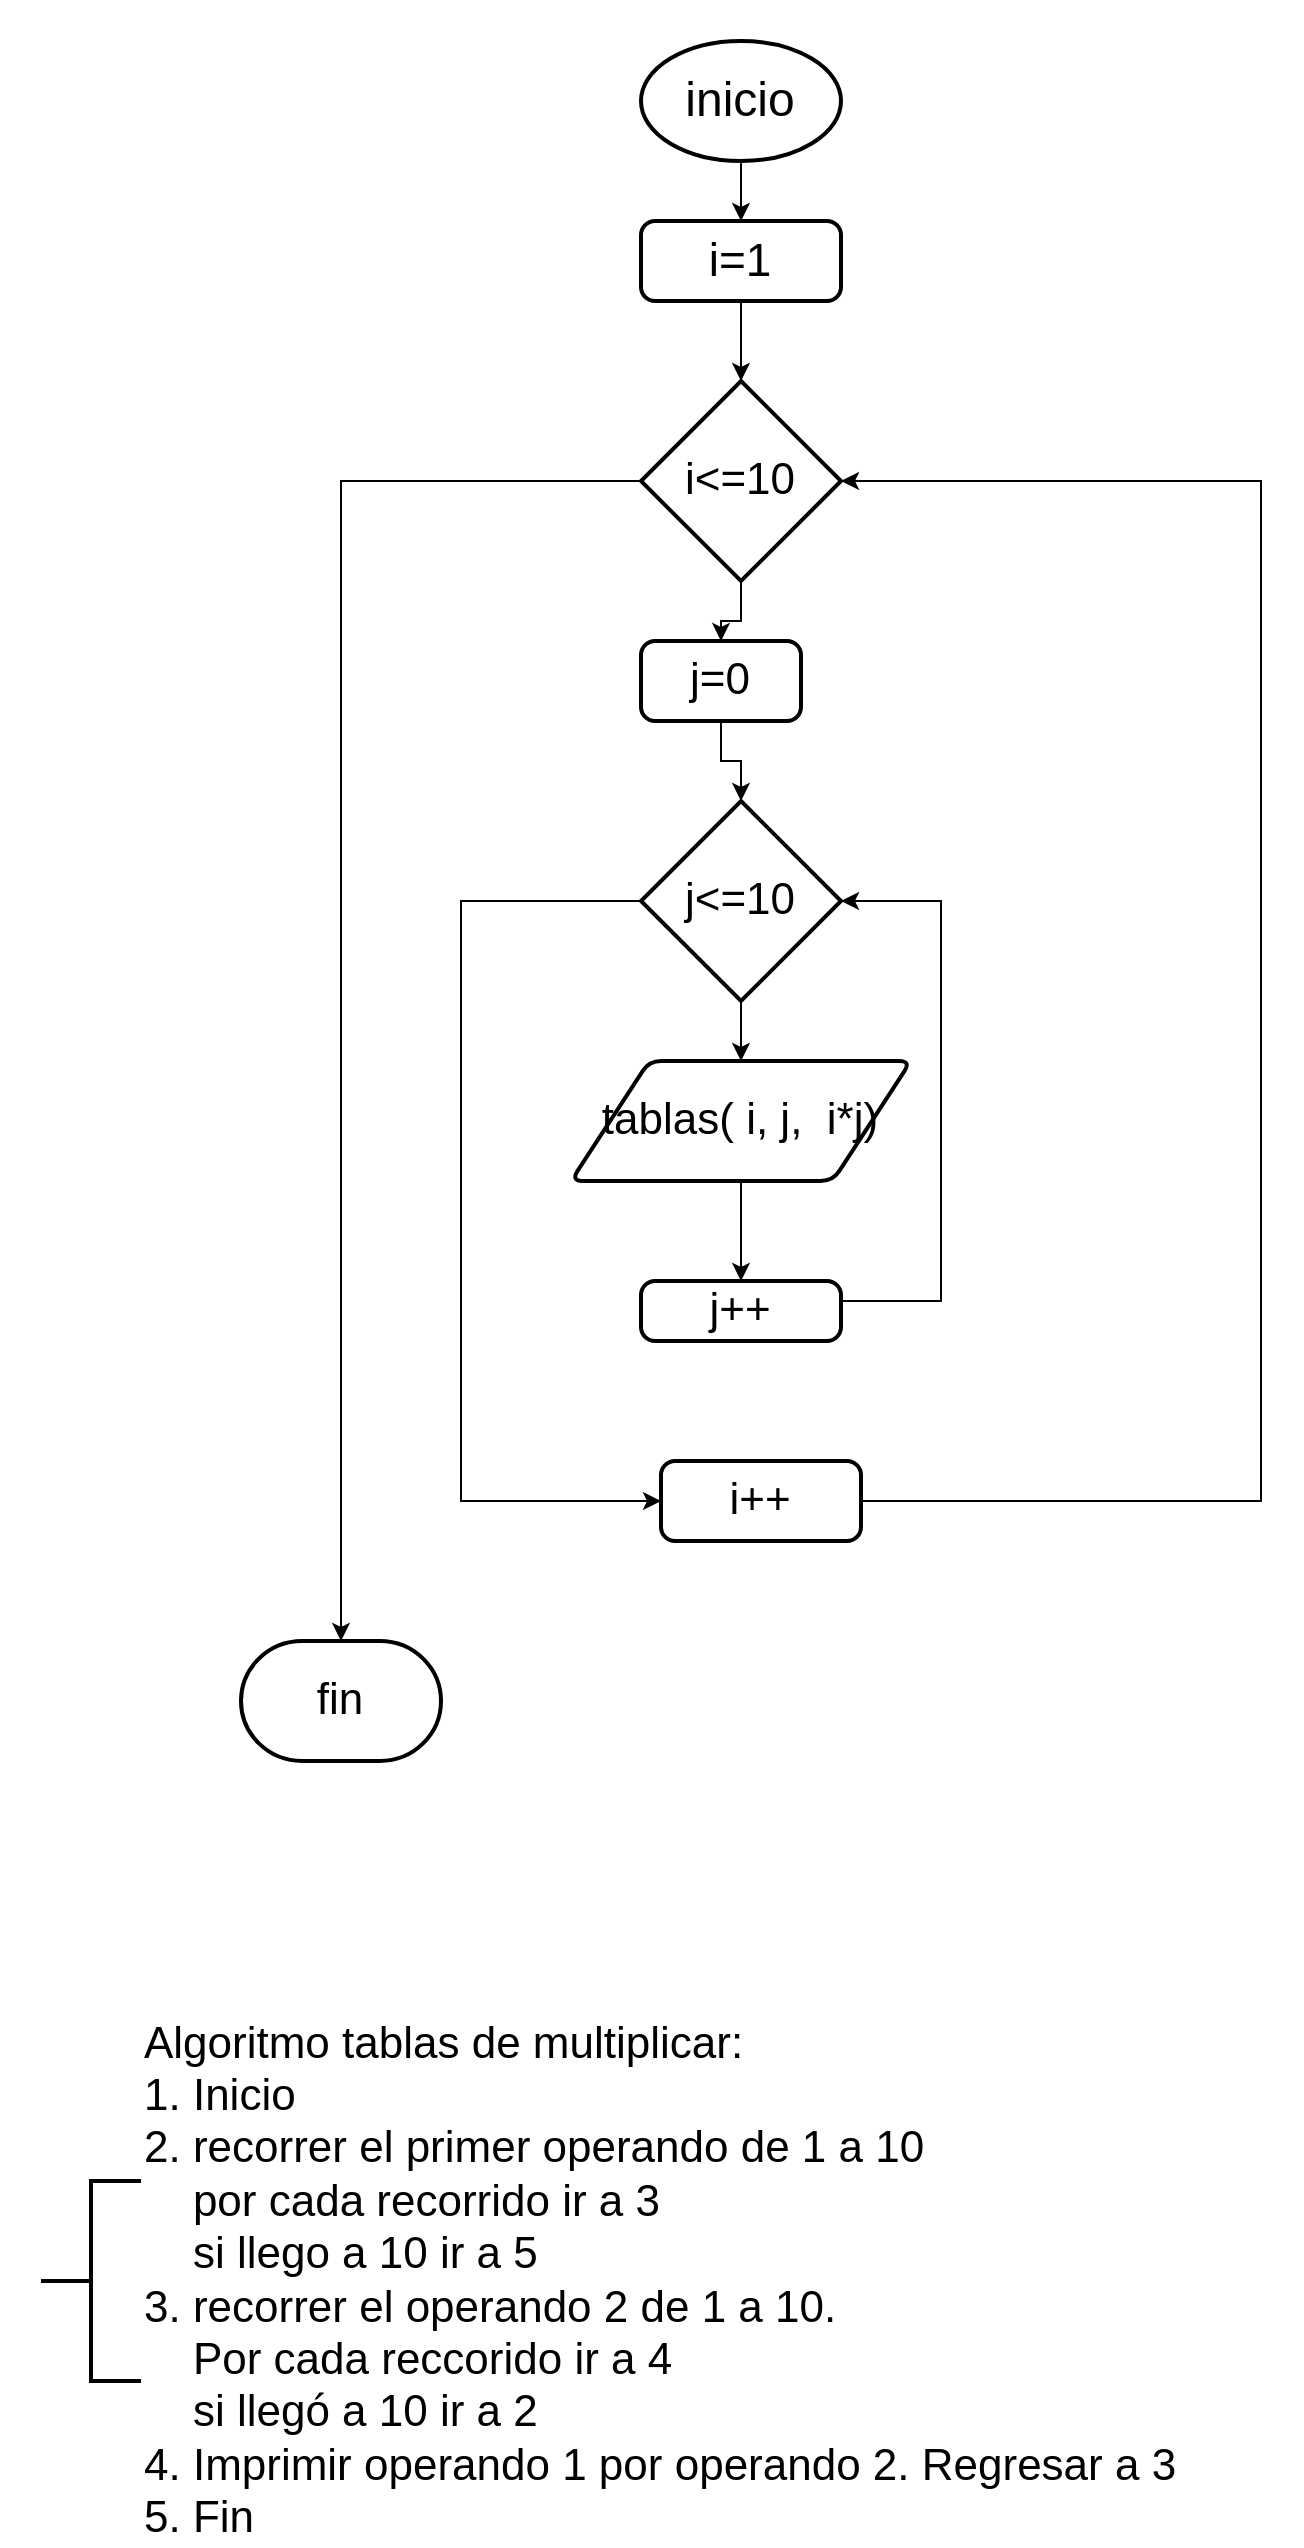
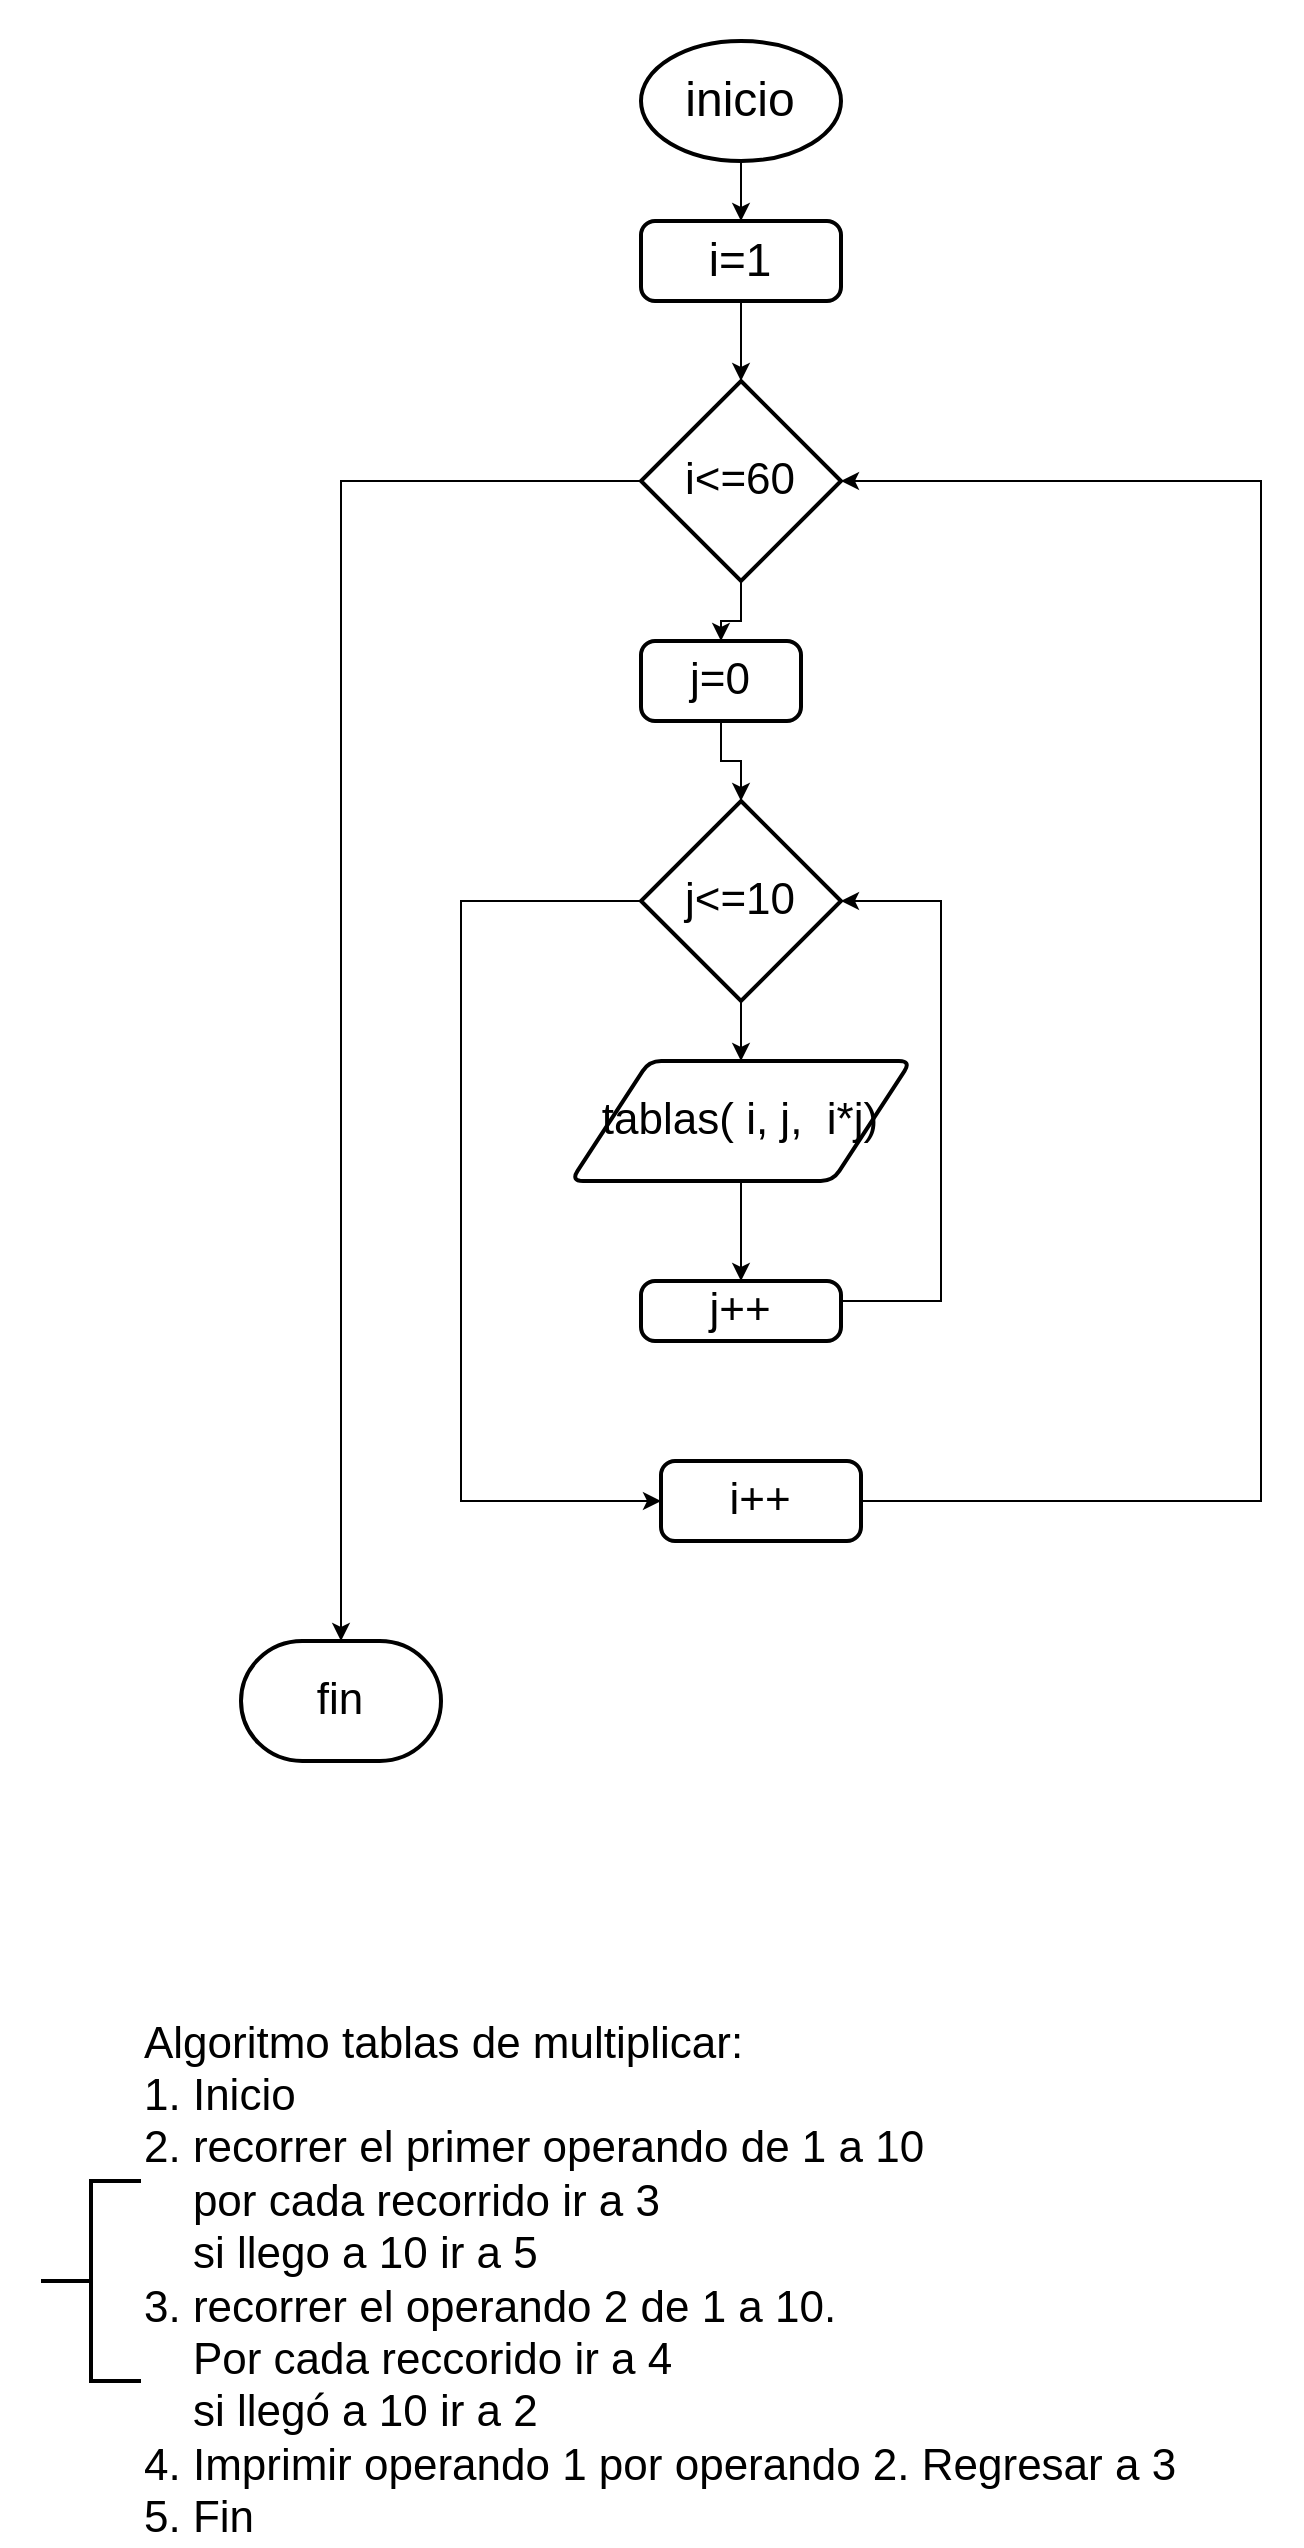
(741, 481) -> (741, 481)
